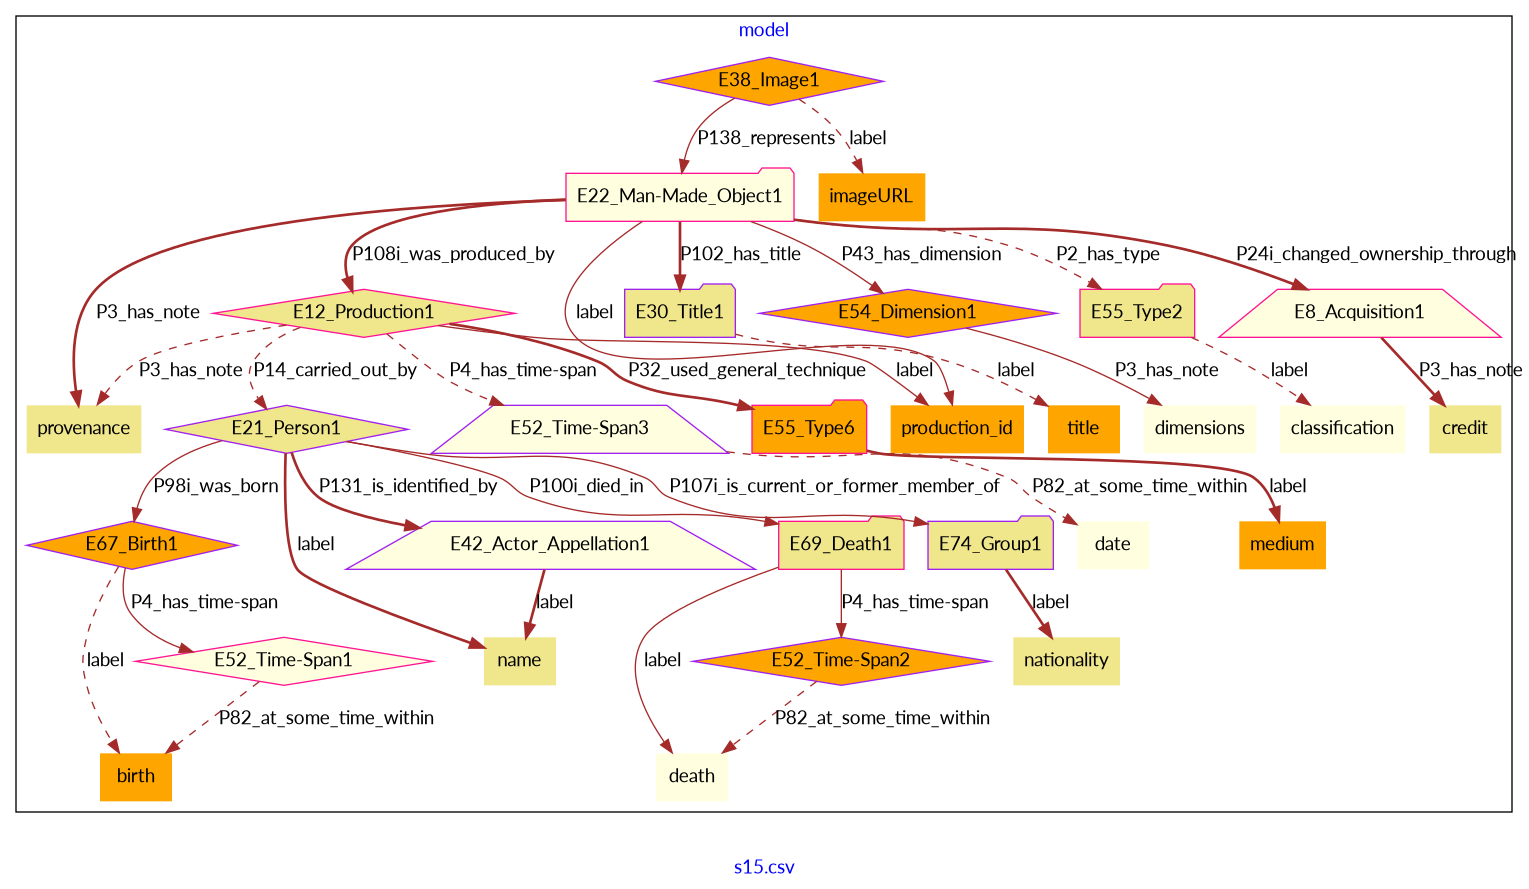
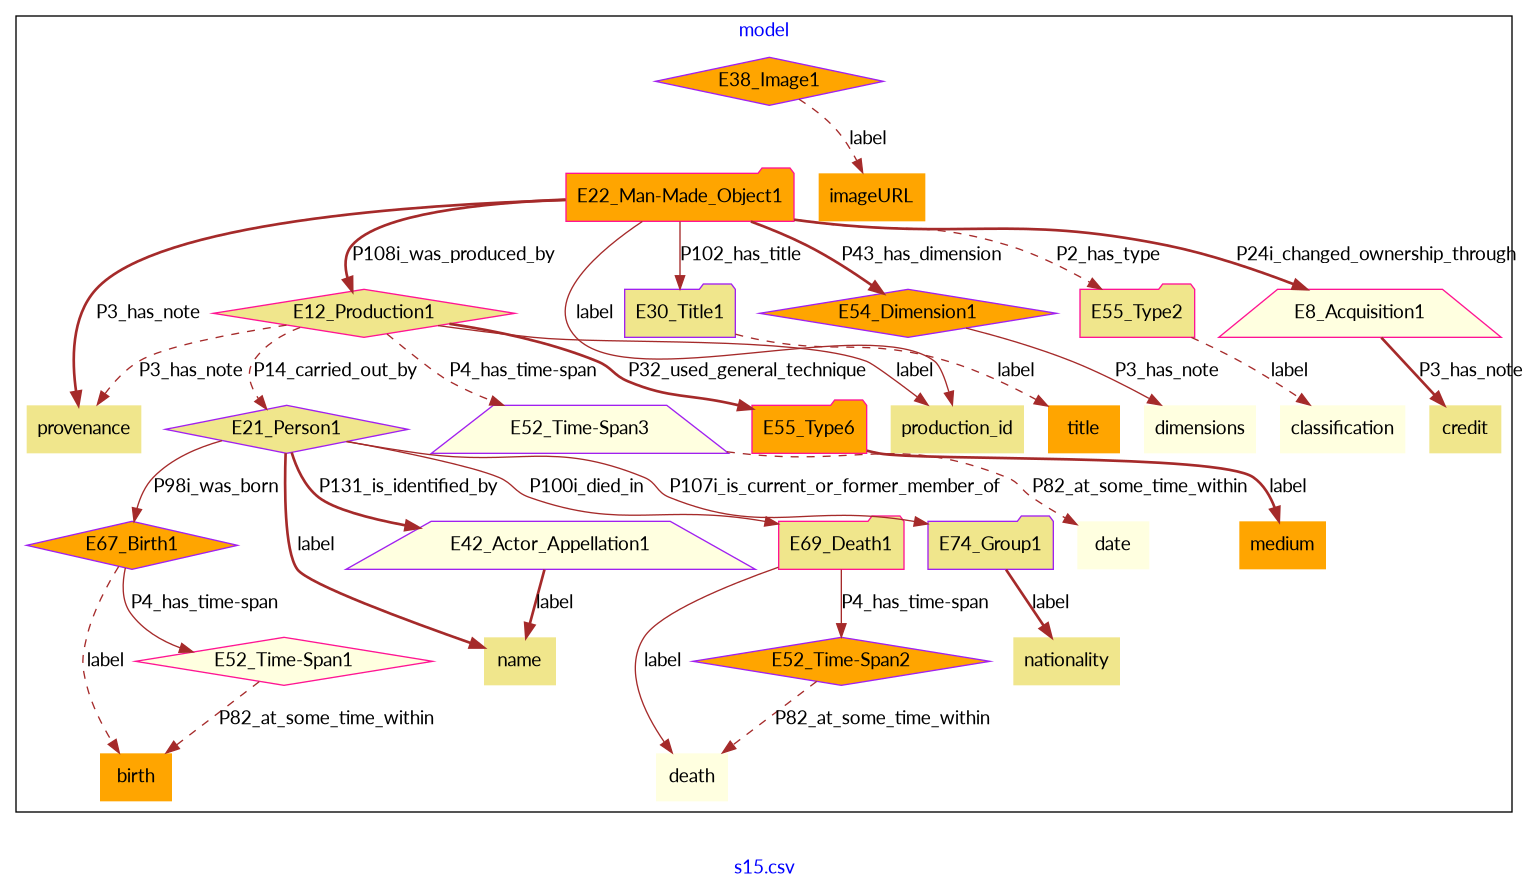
(702, 123) -> none
(680, 197) -> (680, 197)
(680, 249) -> (680, 249)
(814, 249) -> (814, 249)
(957, 429) -> (957, 429)
